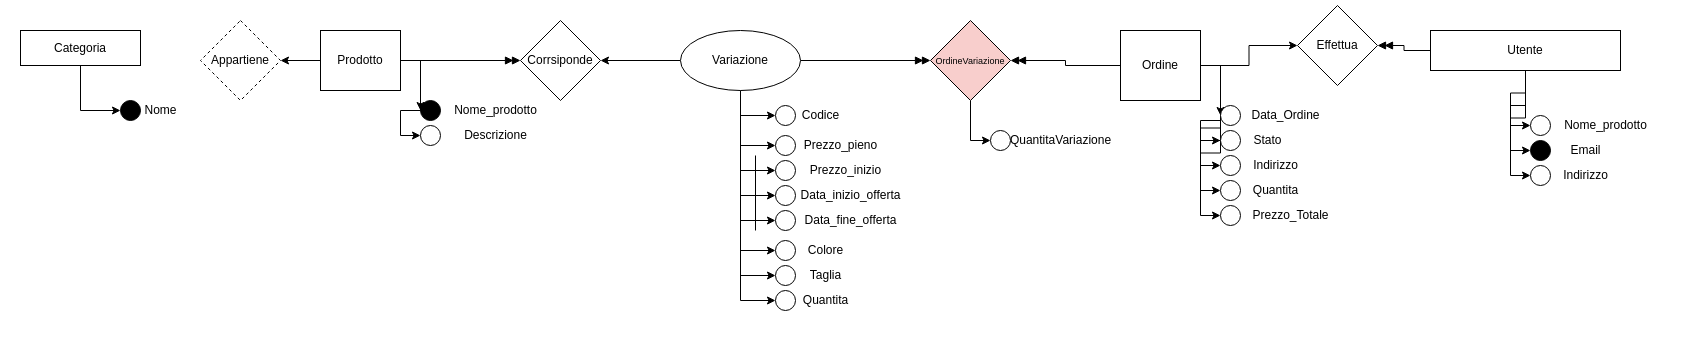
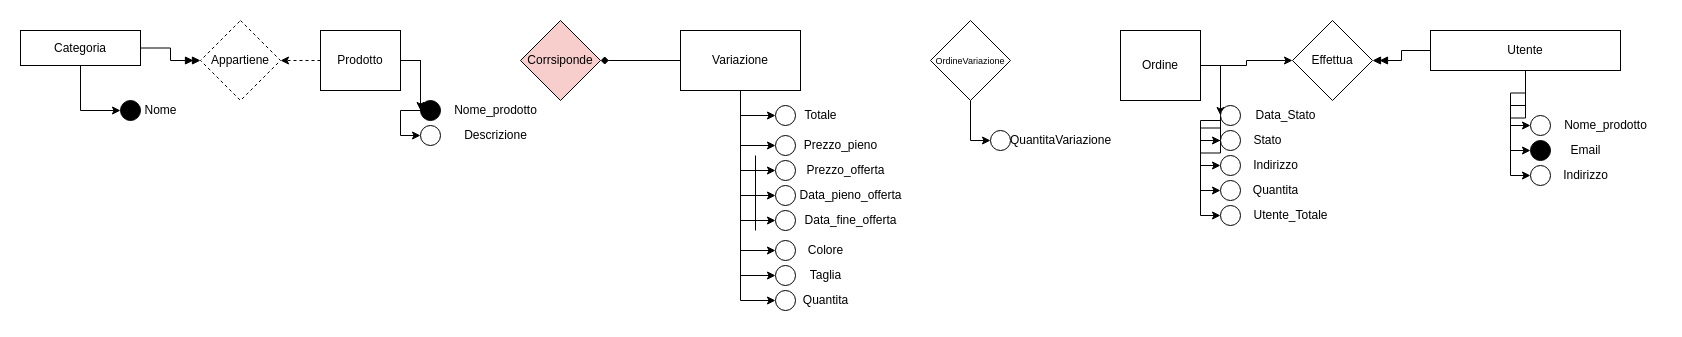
(1338, 46) -> (1333, 61)
none -> (169, 48)
(304, 61) -> (304, 61)
(463, 61) -> none
(561, 61) -> (561, 61)
(608, 61) -> (609, 61)
(741, 61) -> (741, 61)
(858, 61) -> none
(971, 61) -> (971, 61)
(1072, 66) -> none
(821, 116) -> (821, 116)
(1286, 116) -> (1286, 116)
(846, 171) -> (846, 171)
(851, 196) -> (851, 196)
(1291, 216) -> (1291, 216)
